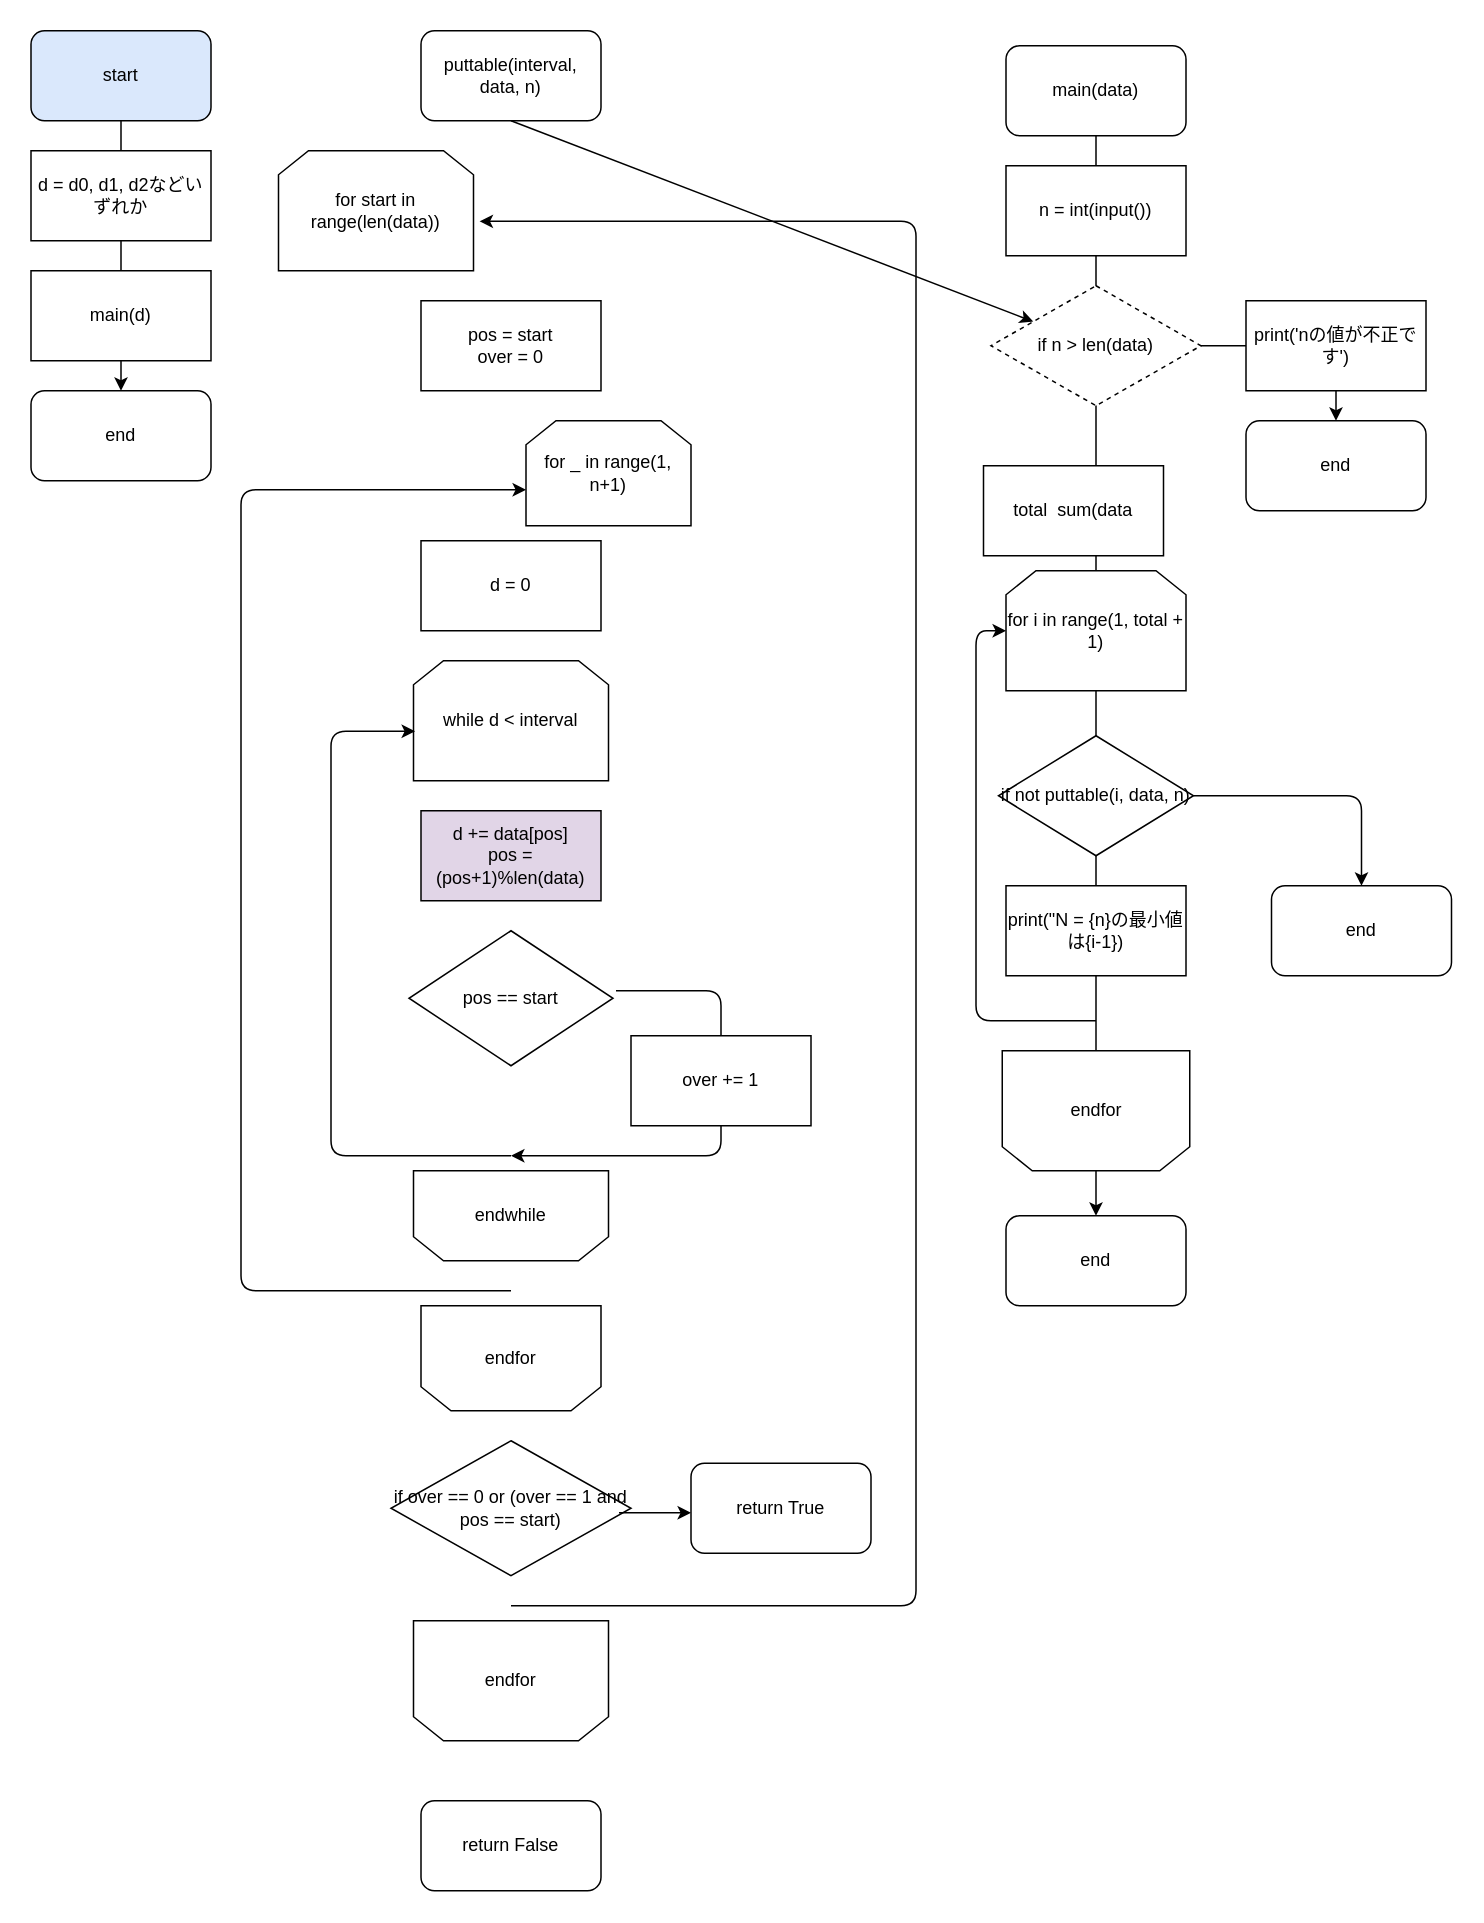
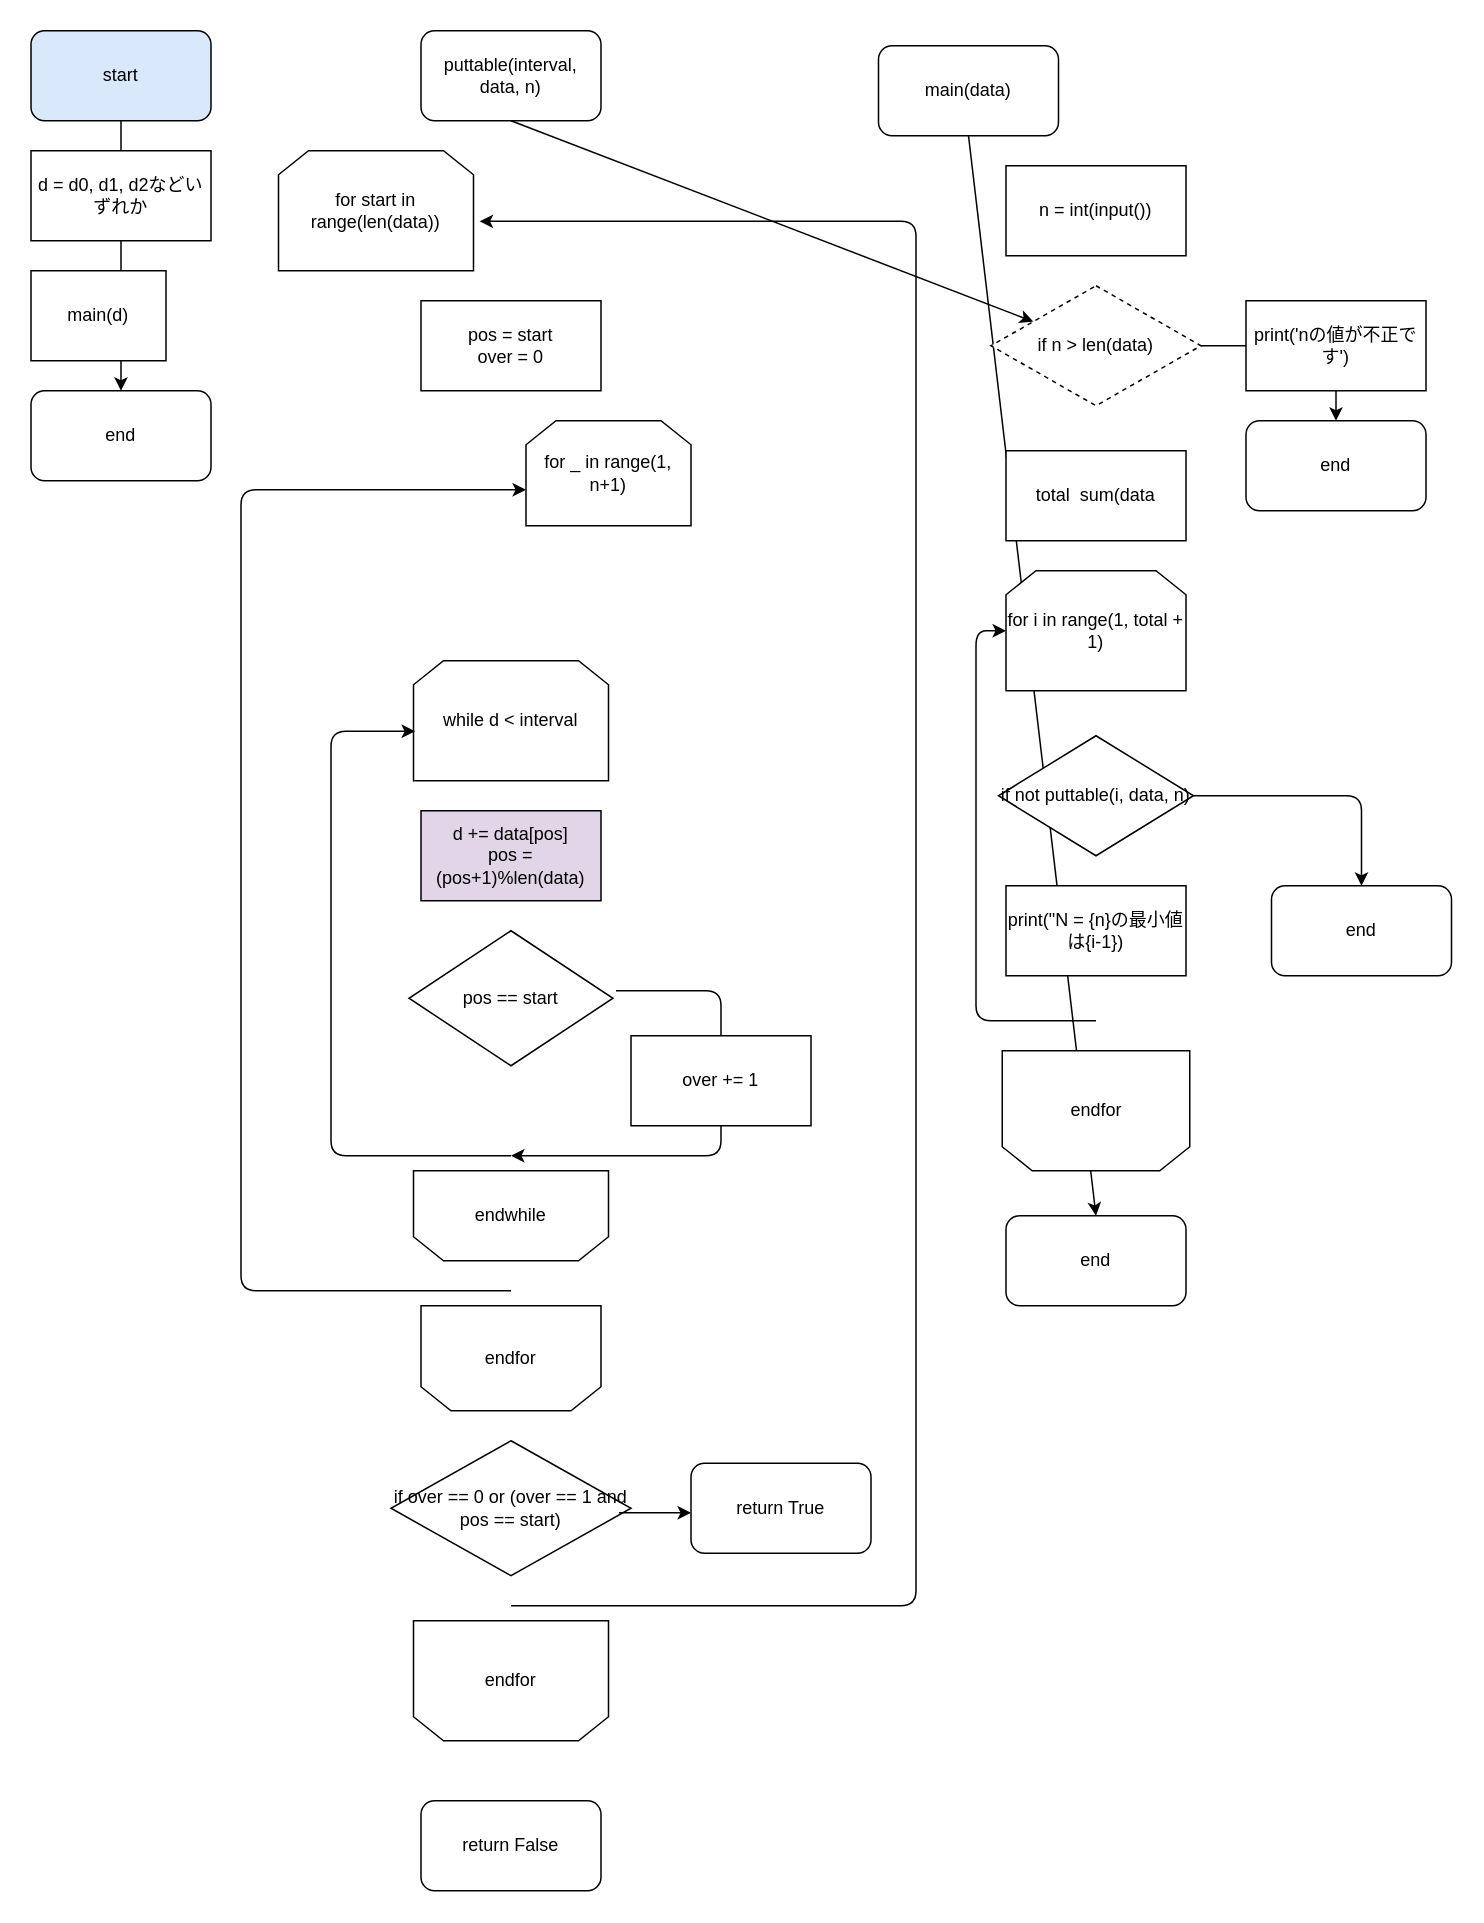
(1096, 91) -> (968, 91)
(121, 316) -> (98, 316)
(1073, 511) -> (1096, 496)
(511, 586) -> none
